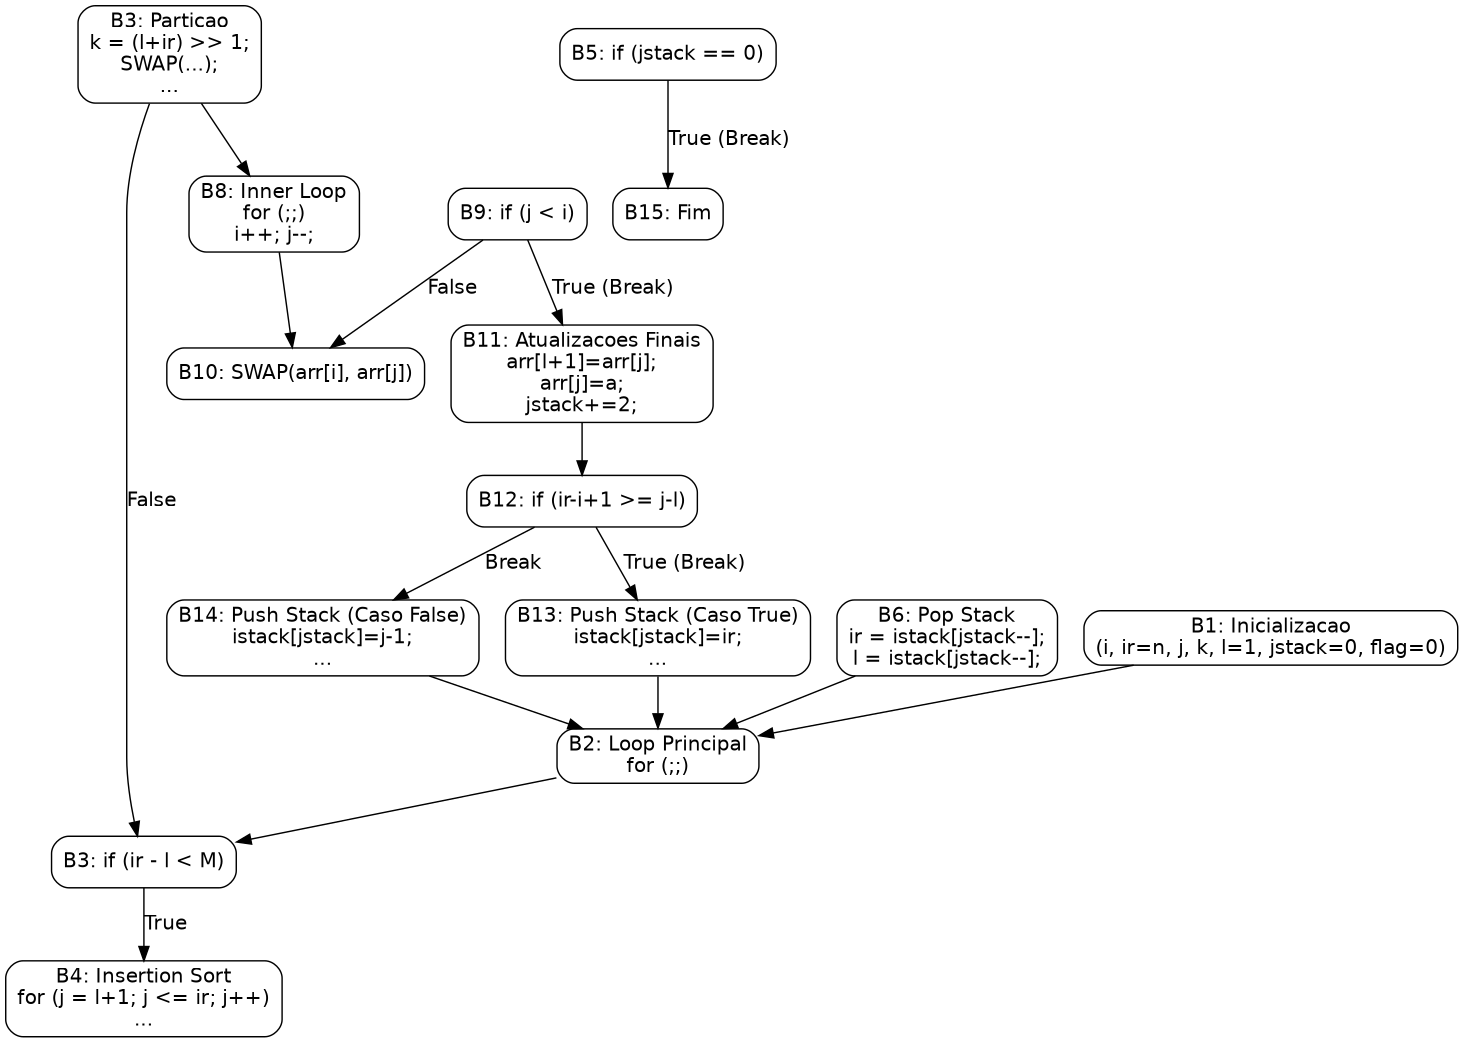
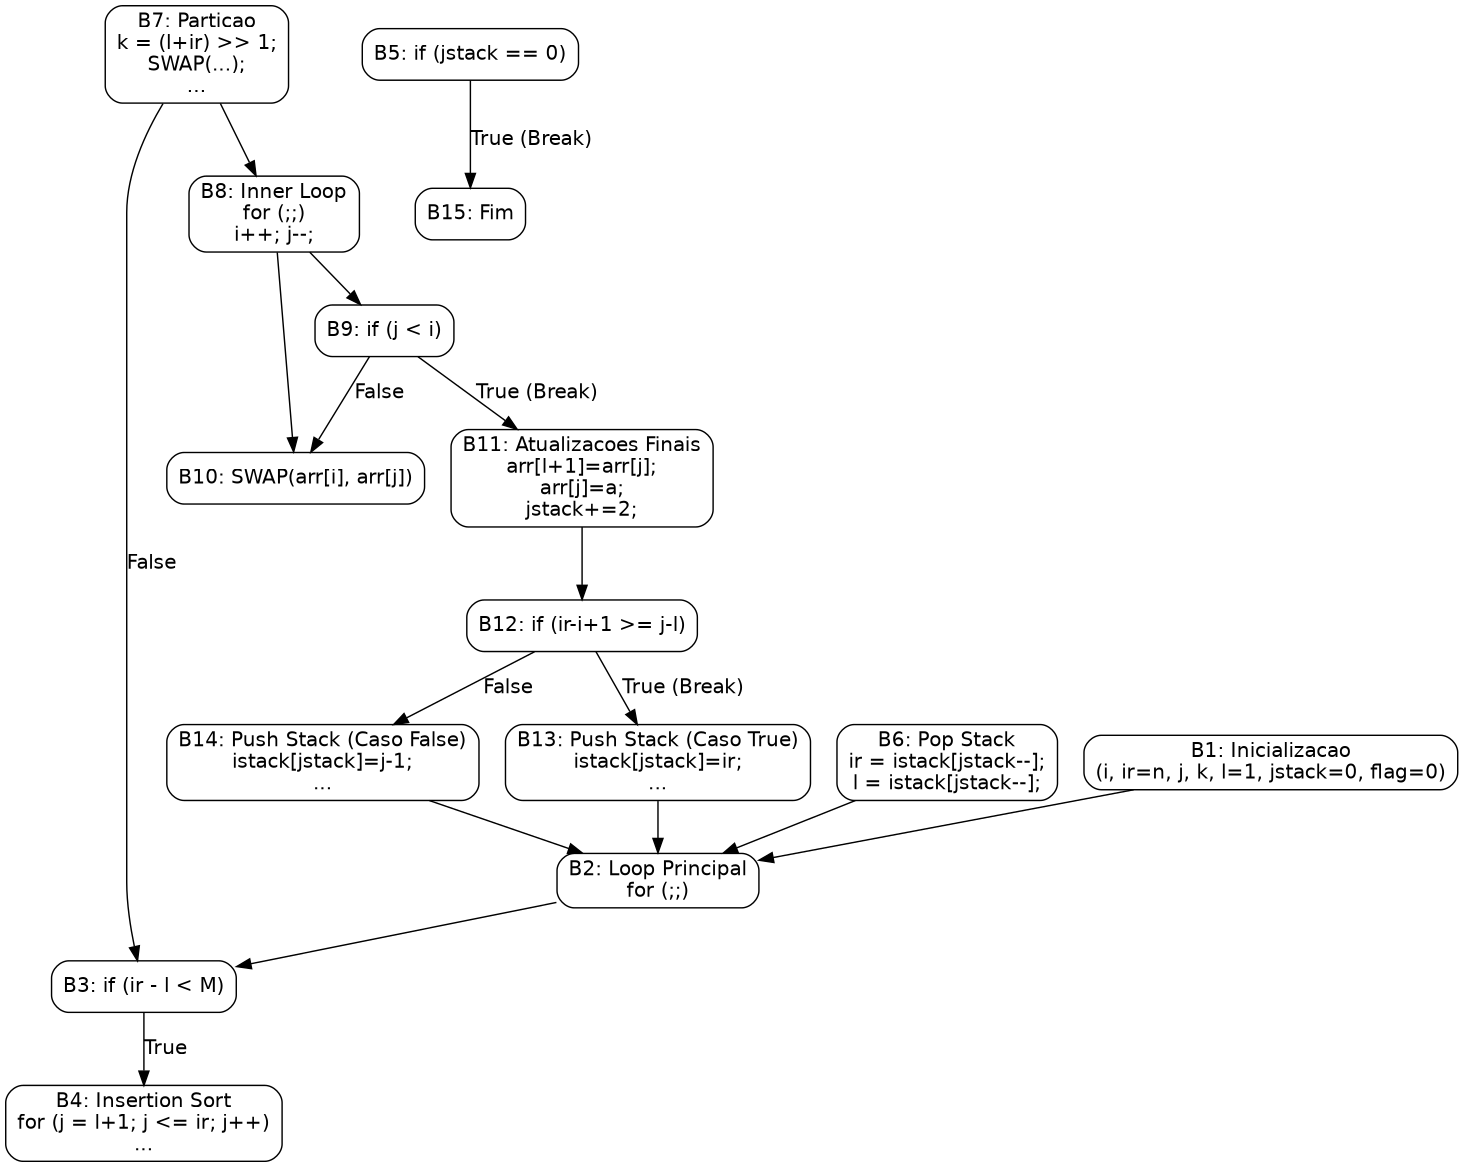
(170, 54) -> (197, 54)
none -> (330, 273)
(513, 563) -> (508, 688)
